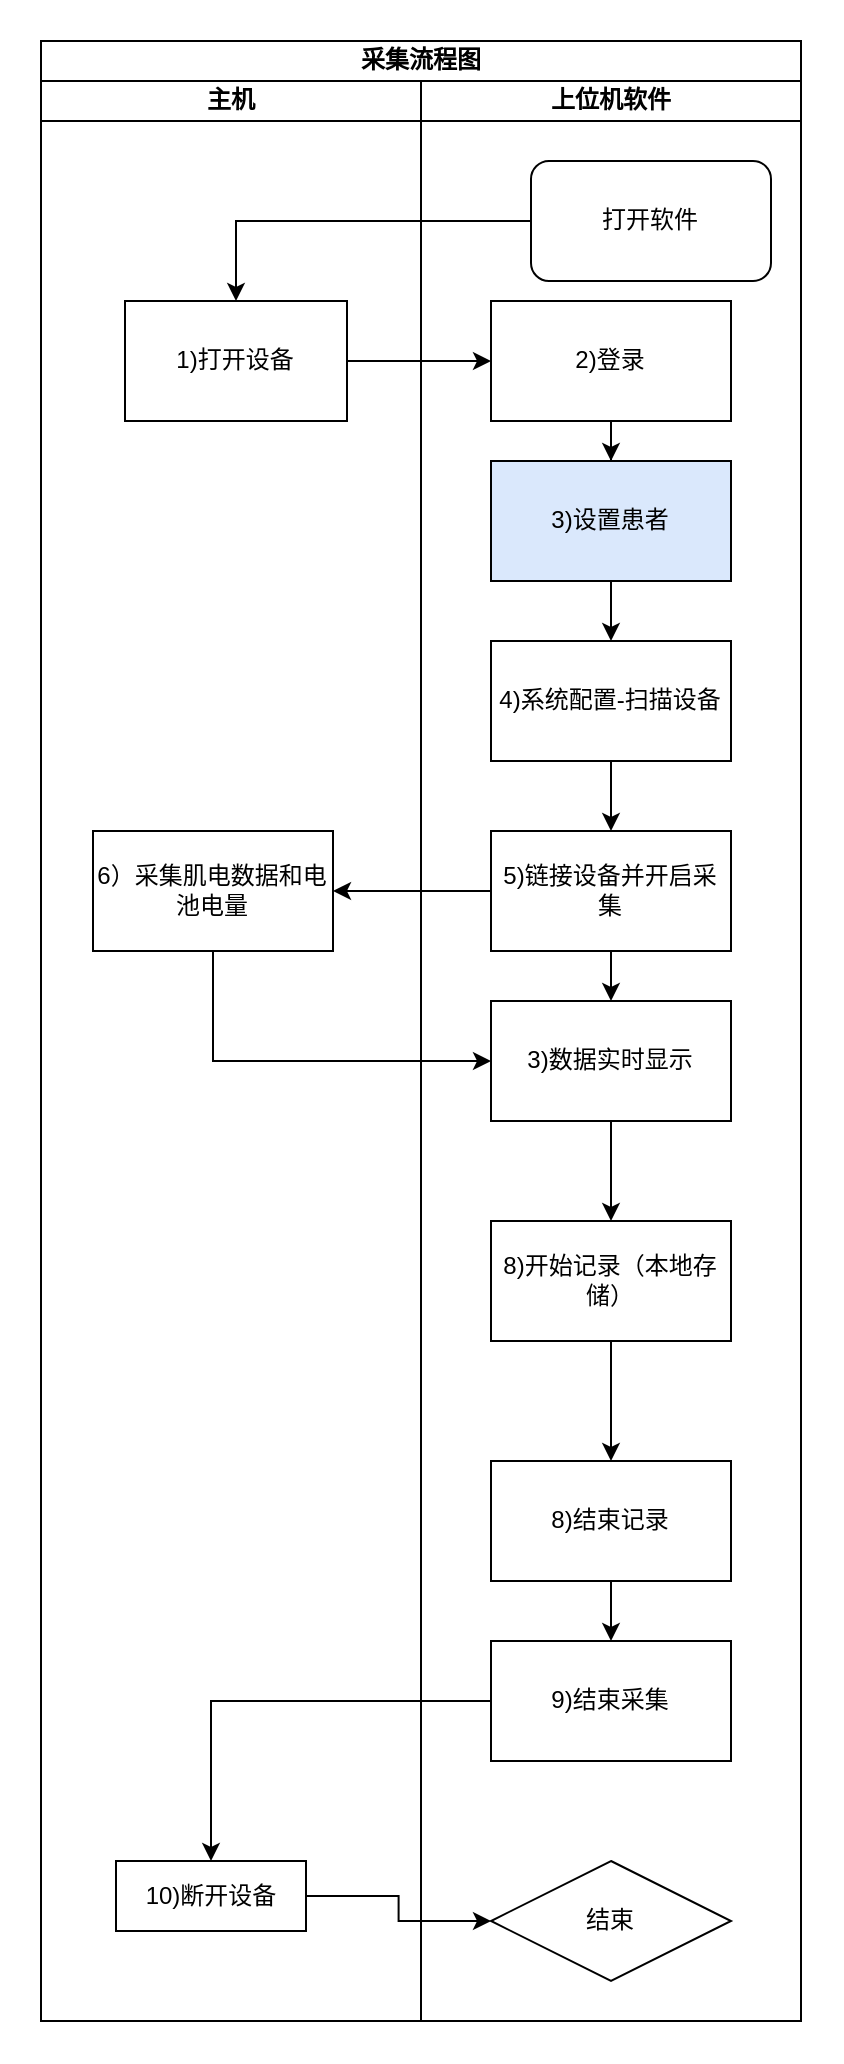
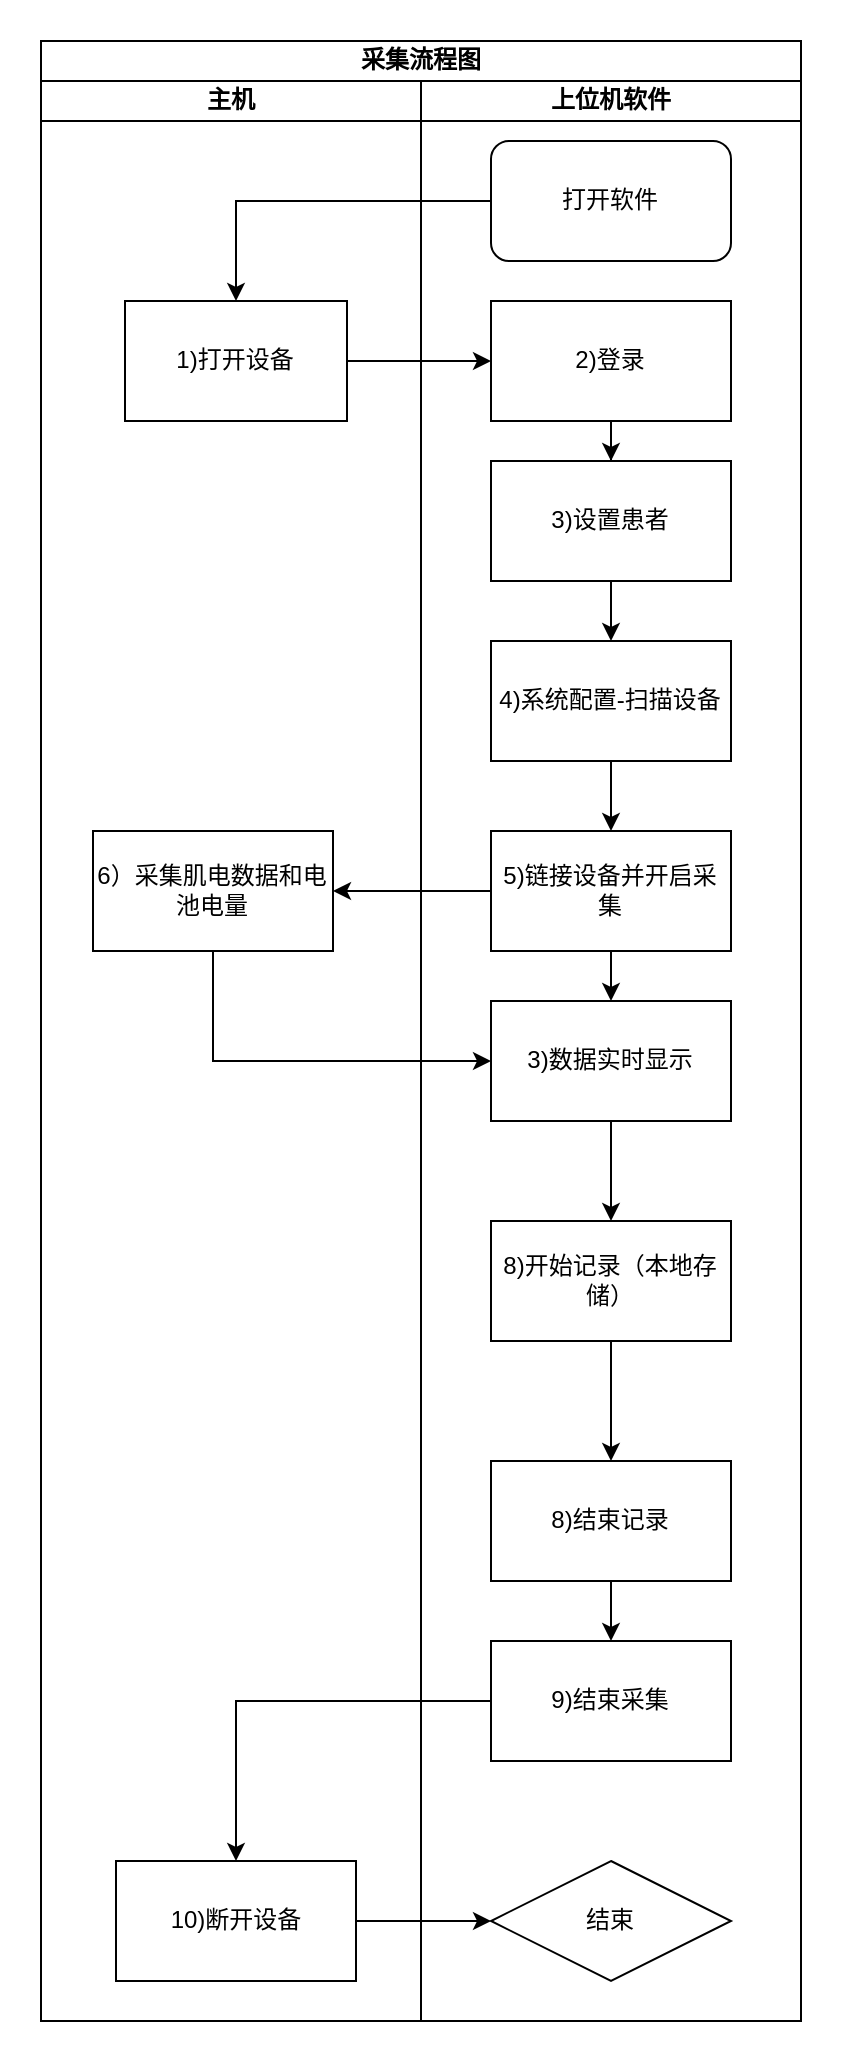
(651, 221) -> (611, 201)
(611, 521) -> (611, 521)
(211, 1896) -> (236, 1921)
